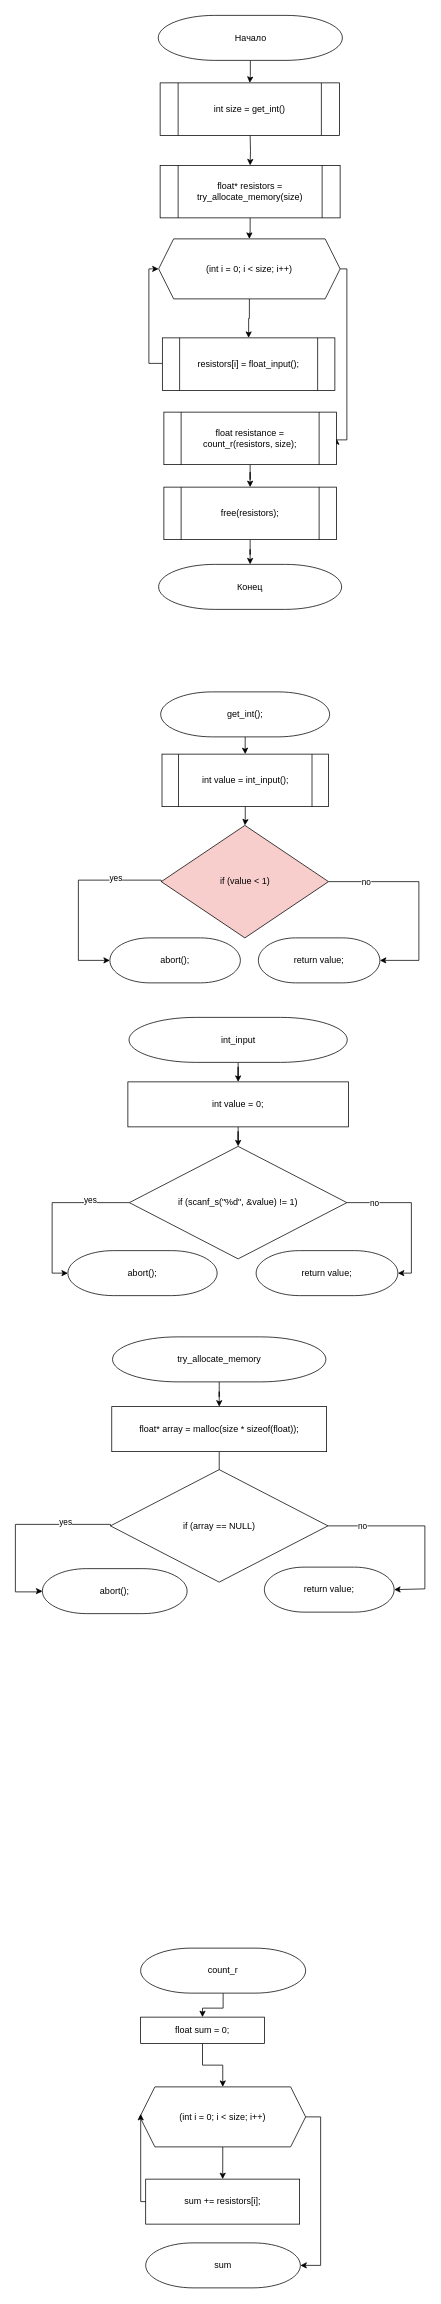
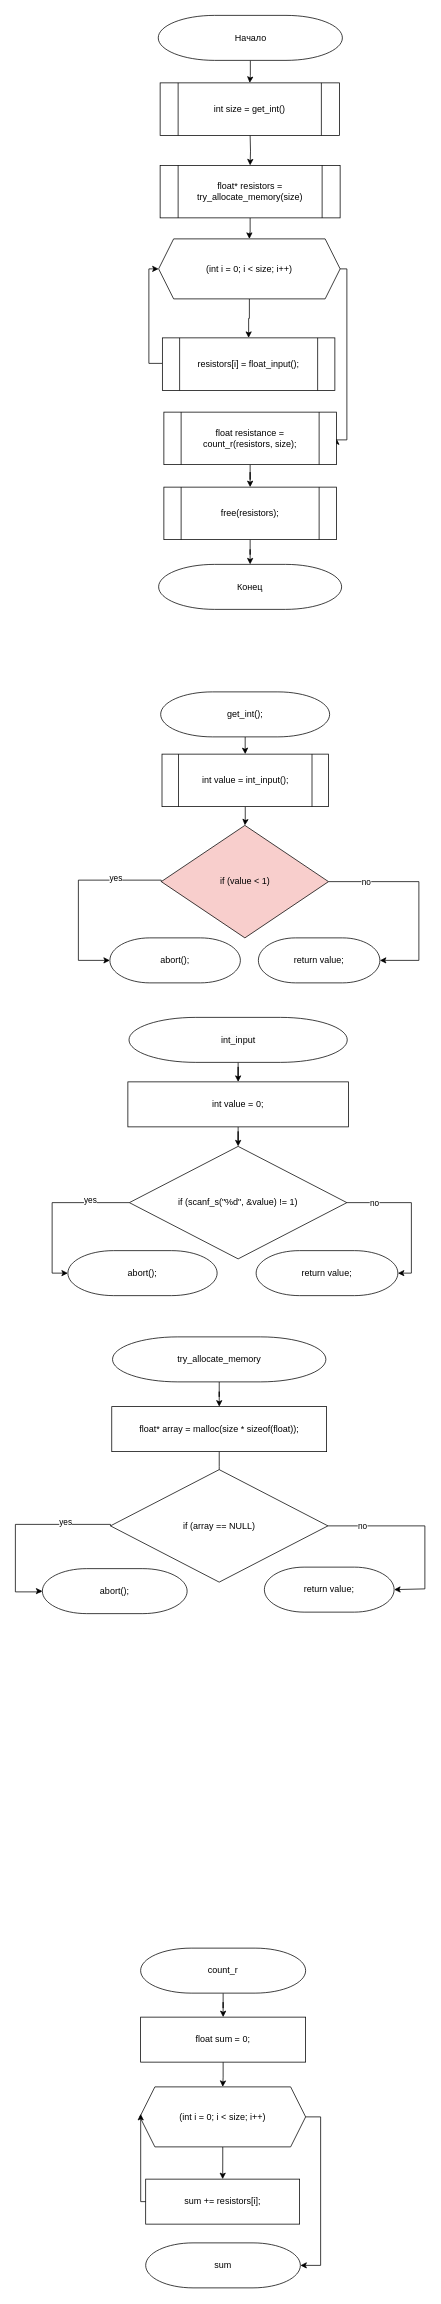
(203, 2030) -> (223, 2040)
